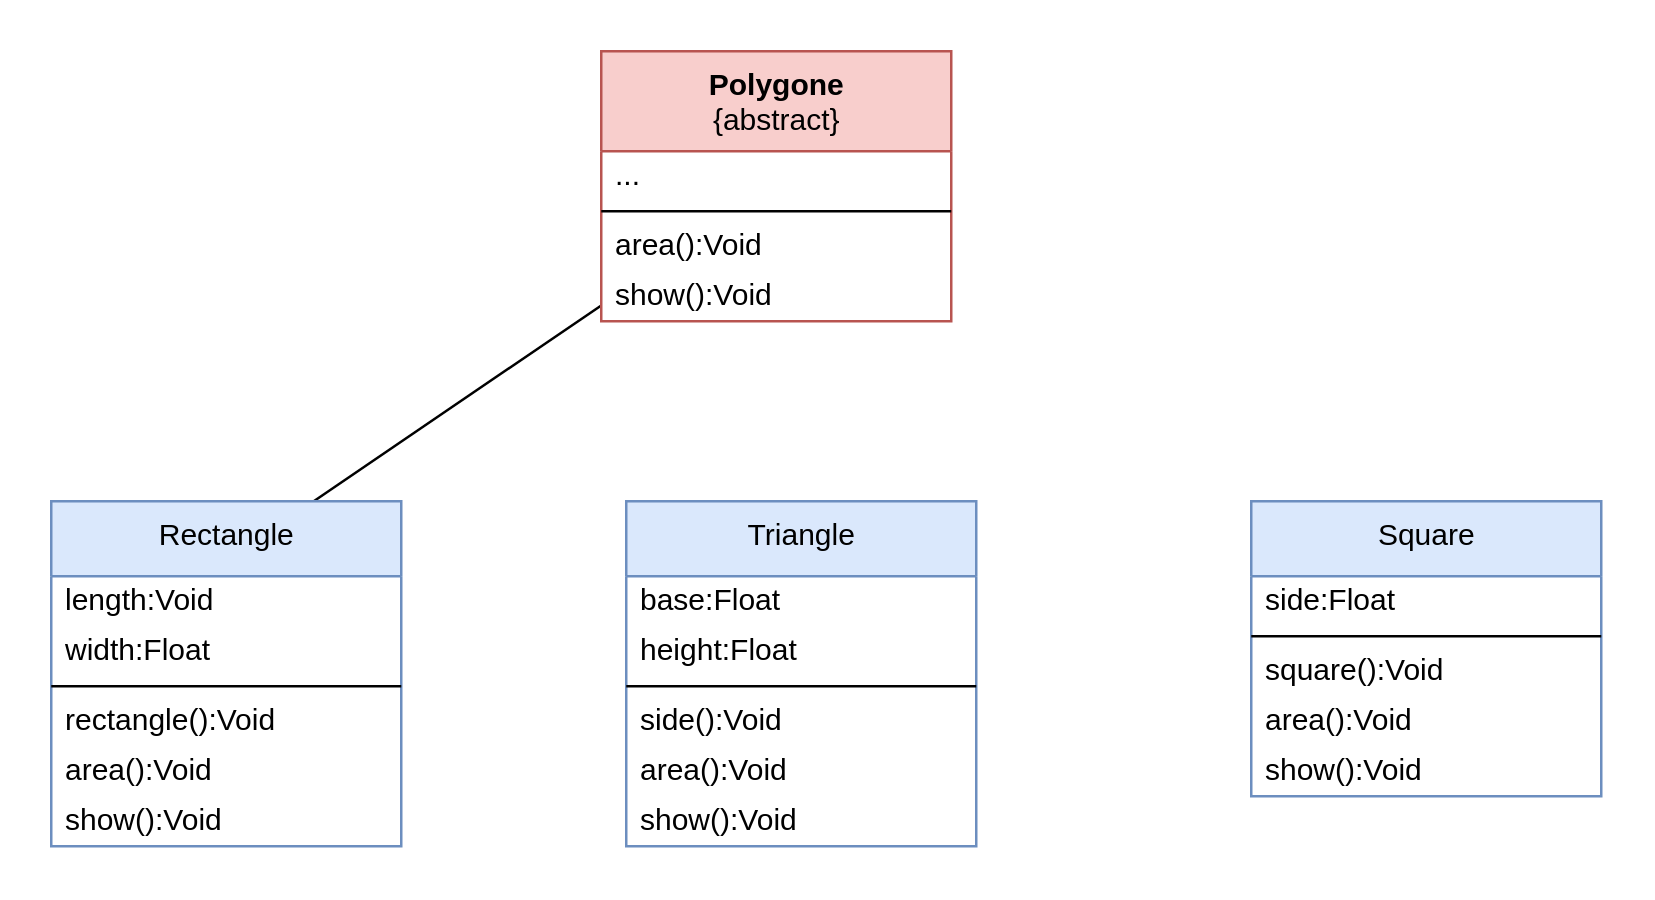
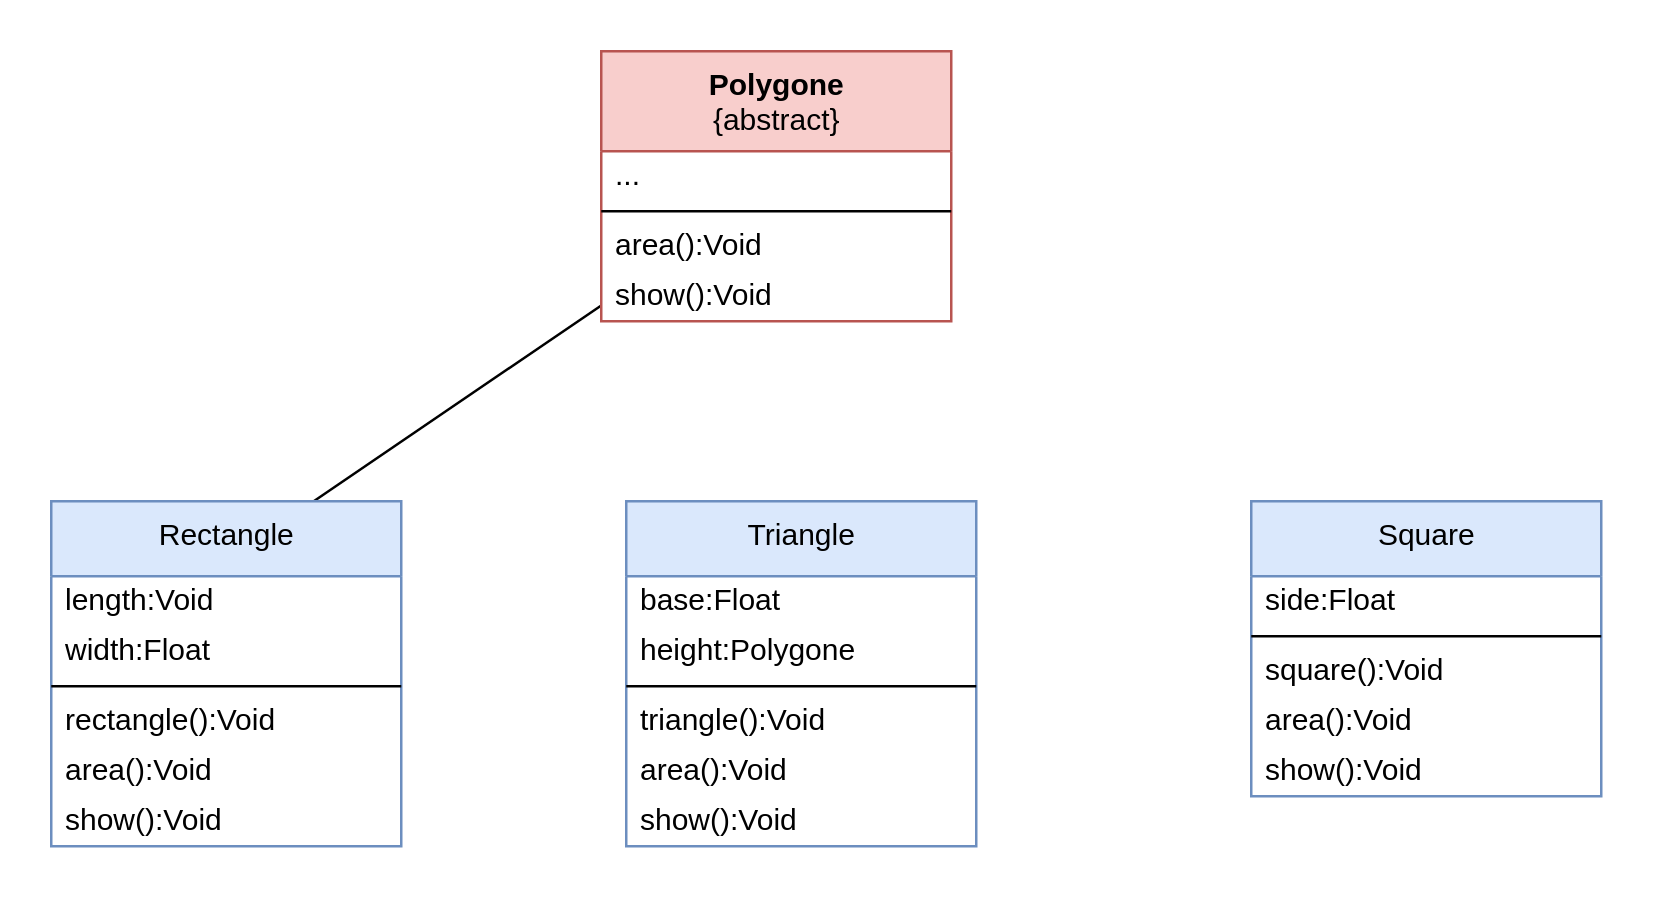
(730, 651) -> (756, 651)
(722, 721) -> (752, 721)
